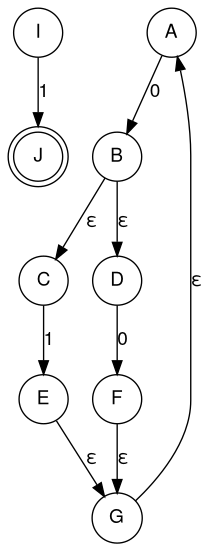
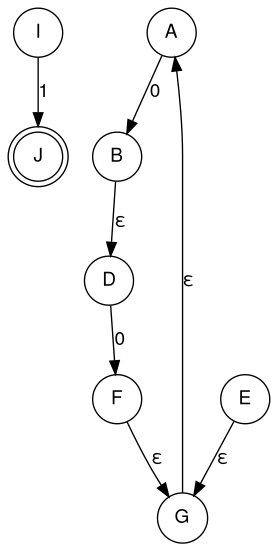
(44, 281) -> none
